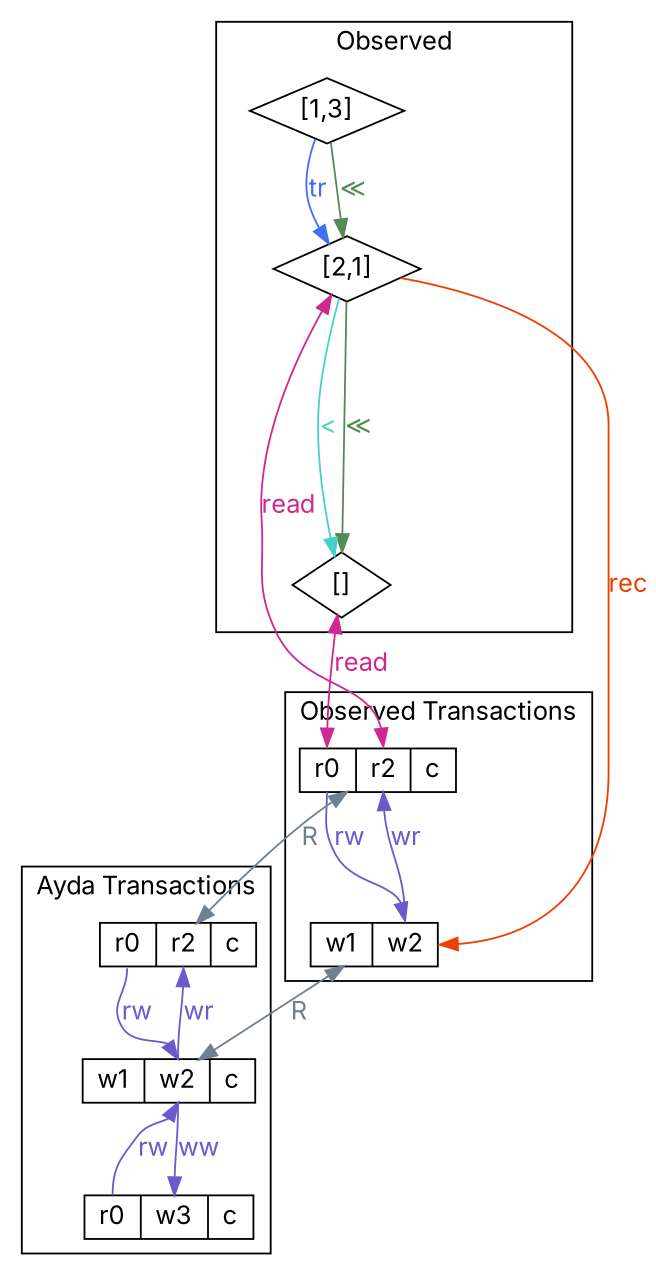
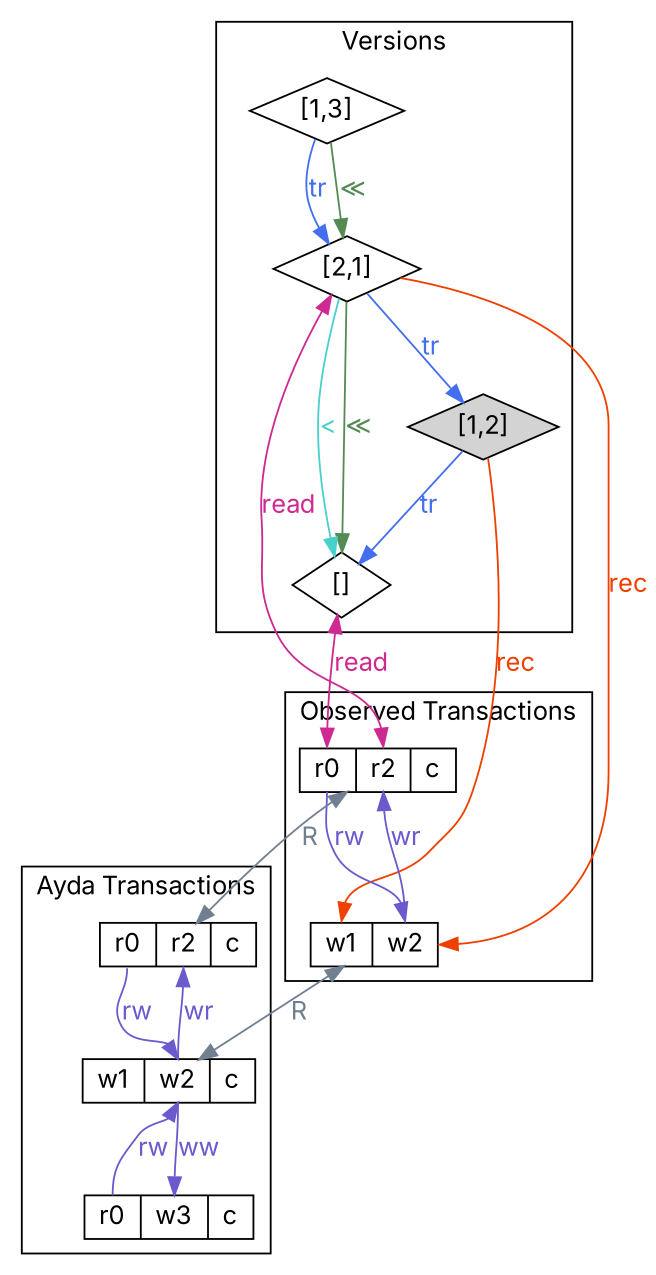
(394, 43) -> (394, 43)
none -> (483, 427)
